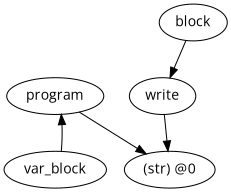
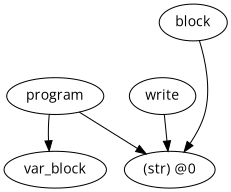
(180, 54) -> (208, 93)
(62, 138) -> (48, 128)
